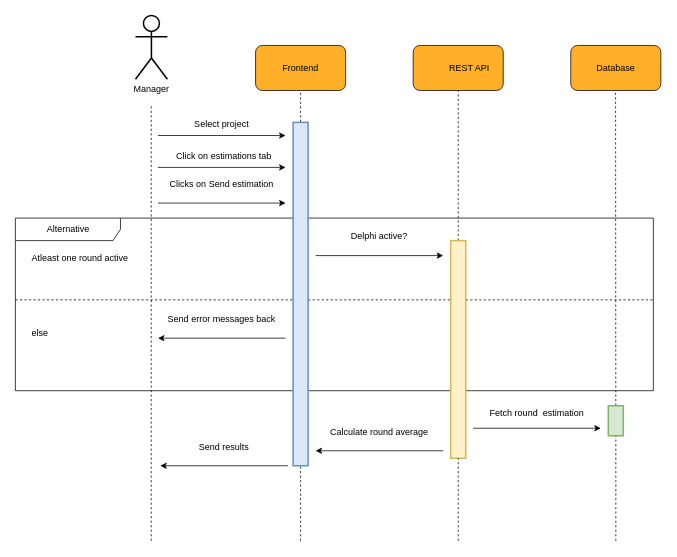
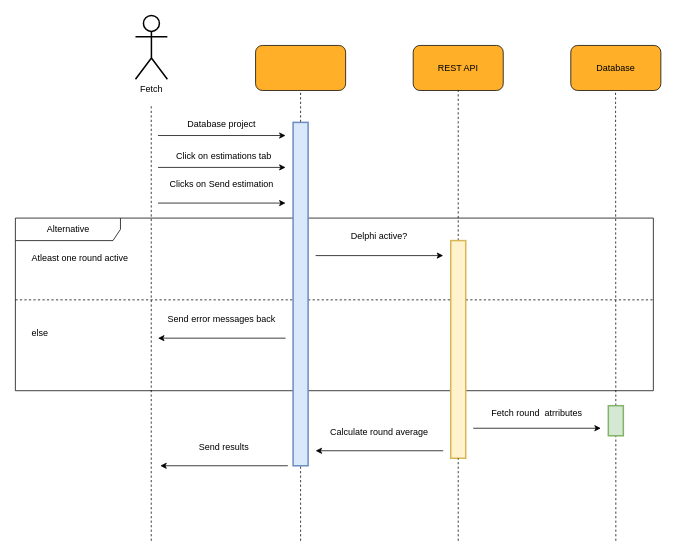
(300, 68) -> none
(469, 68) -> (458, 68)
(152, 90) -> (152, 90)
(222, 124) -> (222, 124)
(537, 413) -> (537, 413)
